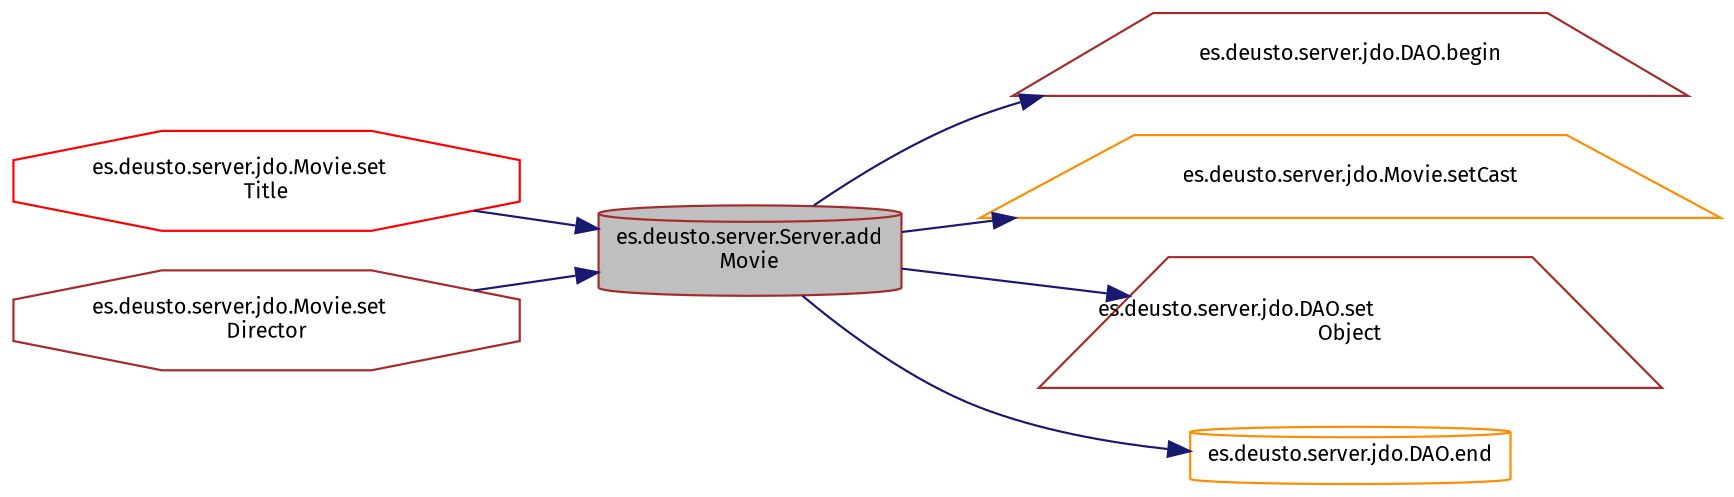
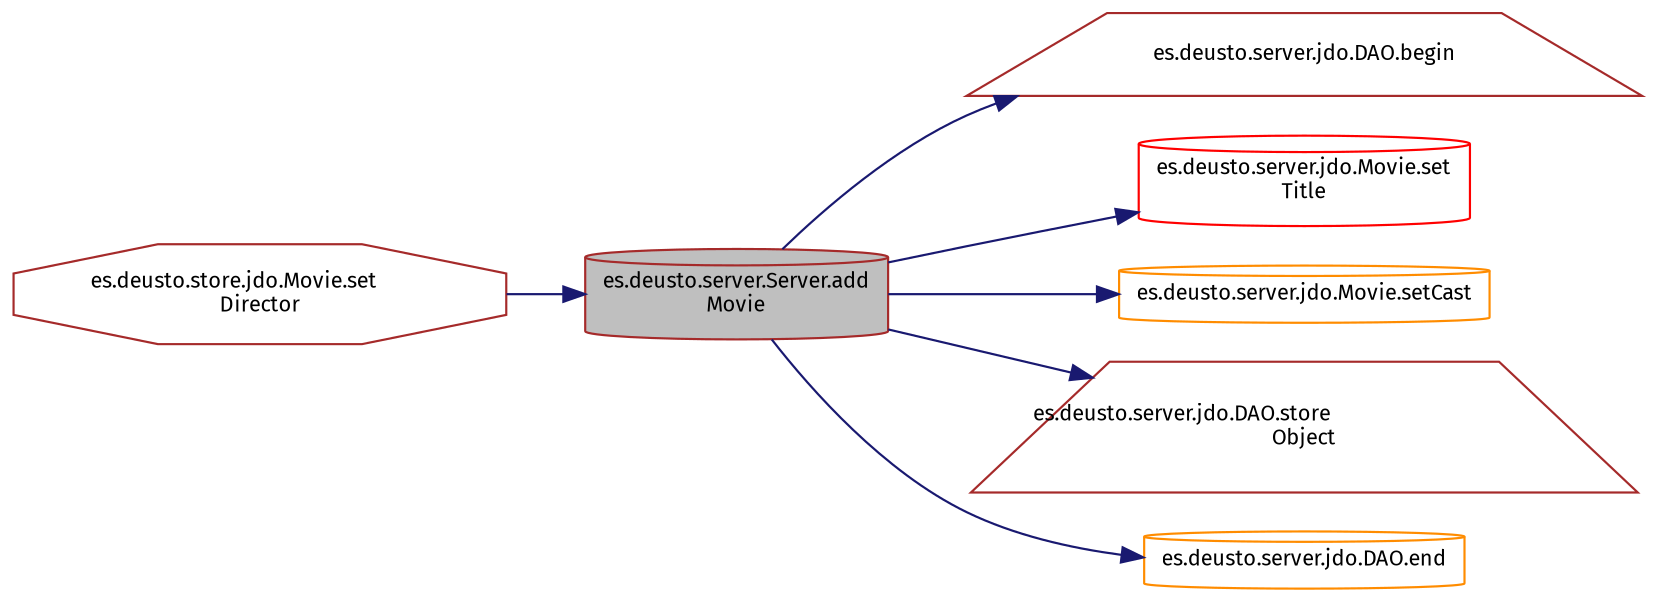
(1350, 177) -> (1304, 294)
(267, 181) -> (1304, 181)
(525, 218) -> (1002, 239)
(267, 320) -> (260, 294)
(1350, 323) -> (1304, 427)
